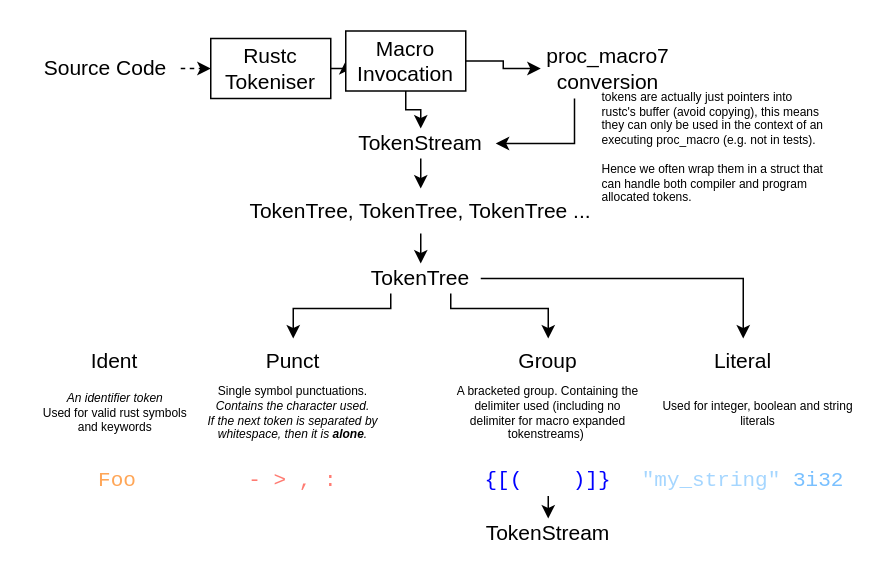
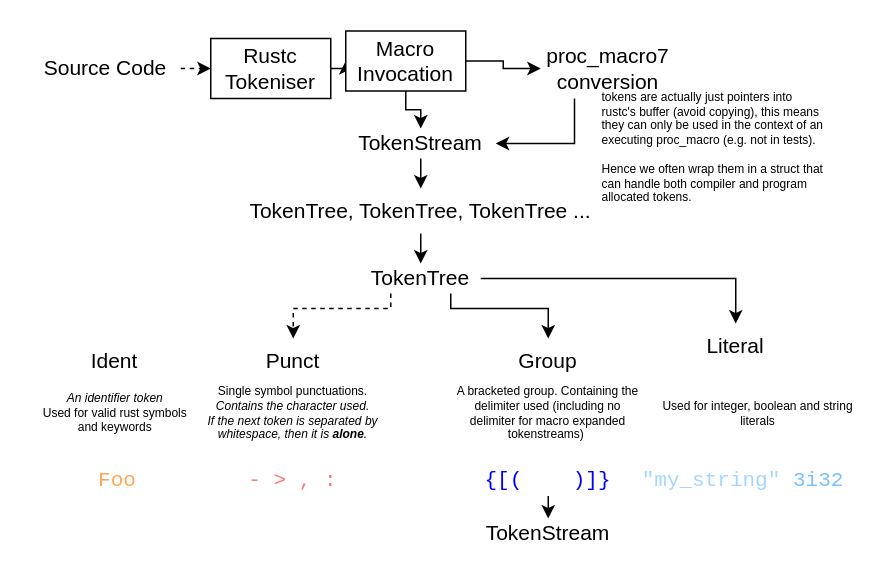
(338, 308) -> (338, 308)
(743, 361) -> (736, 346)
